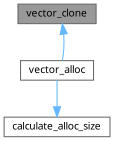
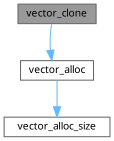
(64, 47) -> (50, 37)
(57, 127) -> (57, 127)
